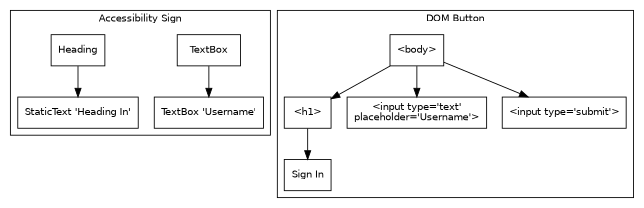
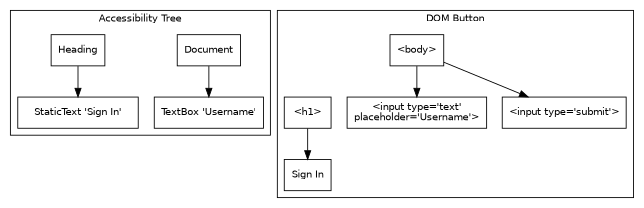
(140, 19) -> (140, 19)
(209, 50) -> (209, 50)
(364, 80) -> none
(78, 113) -> (78, 113)
